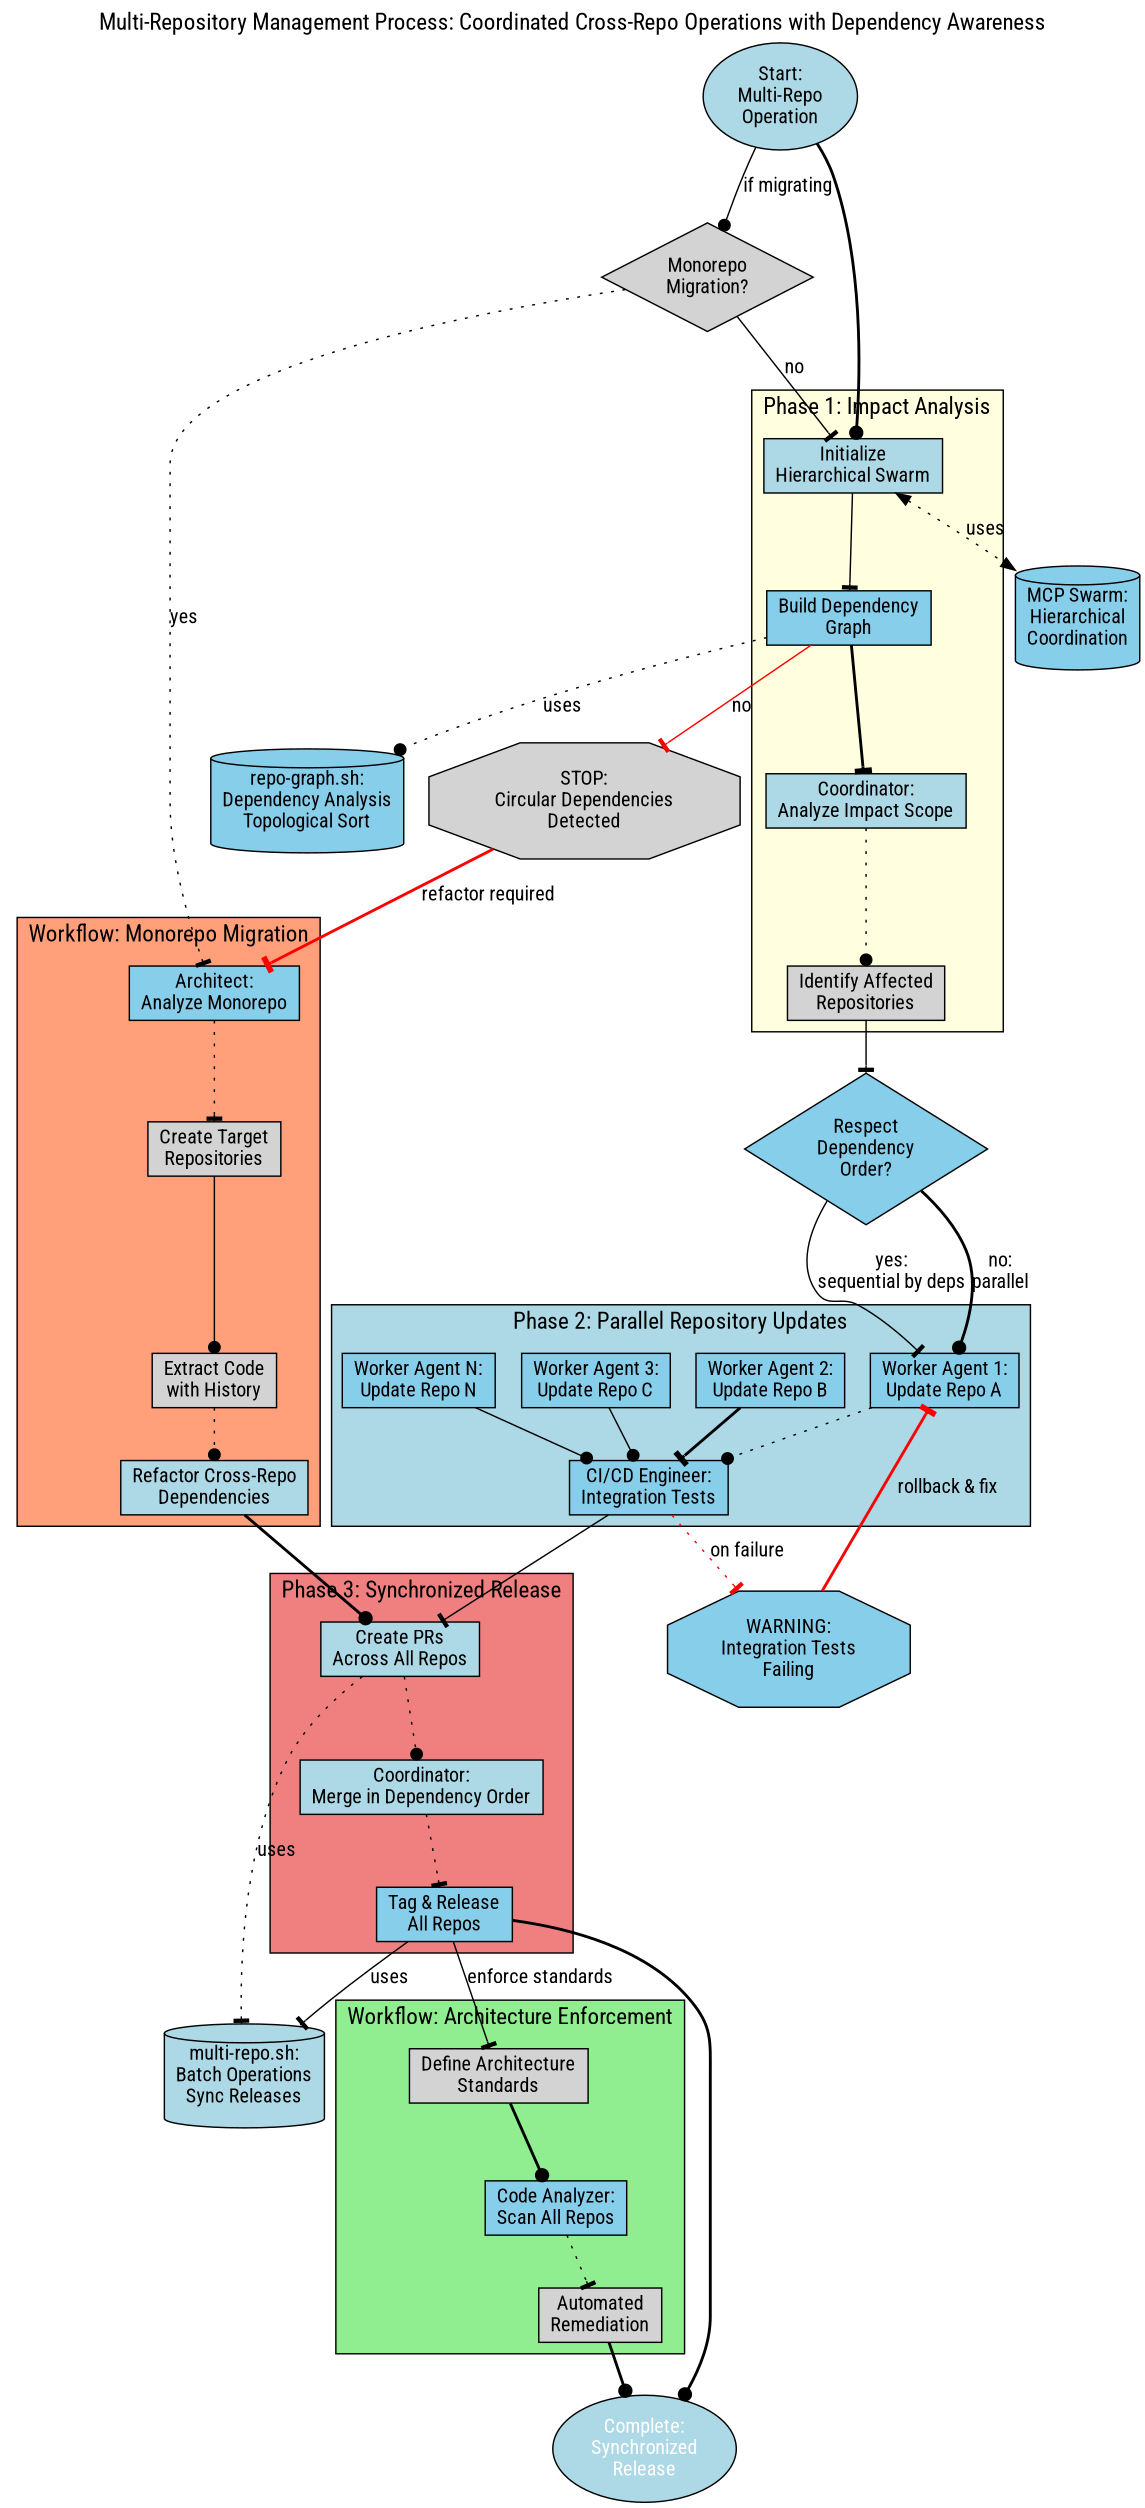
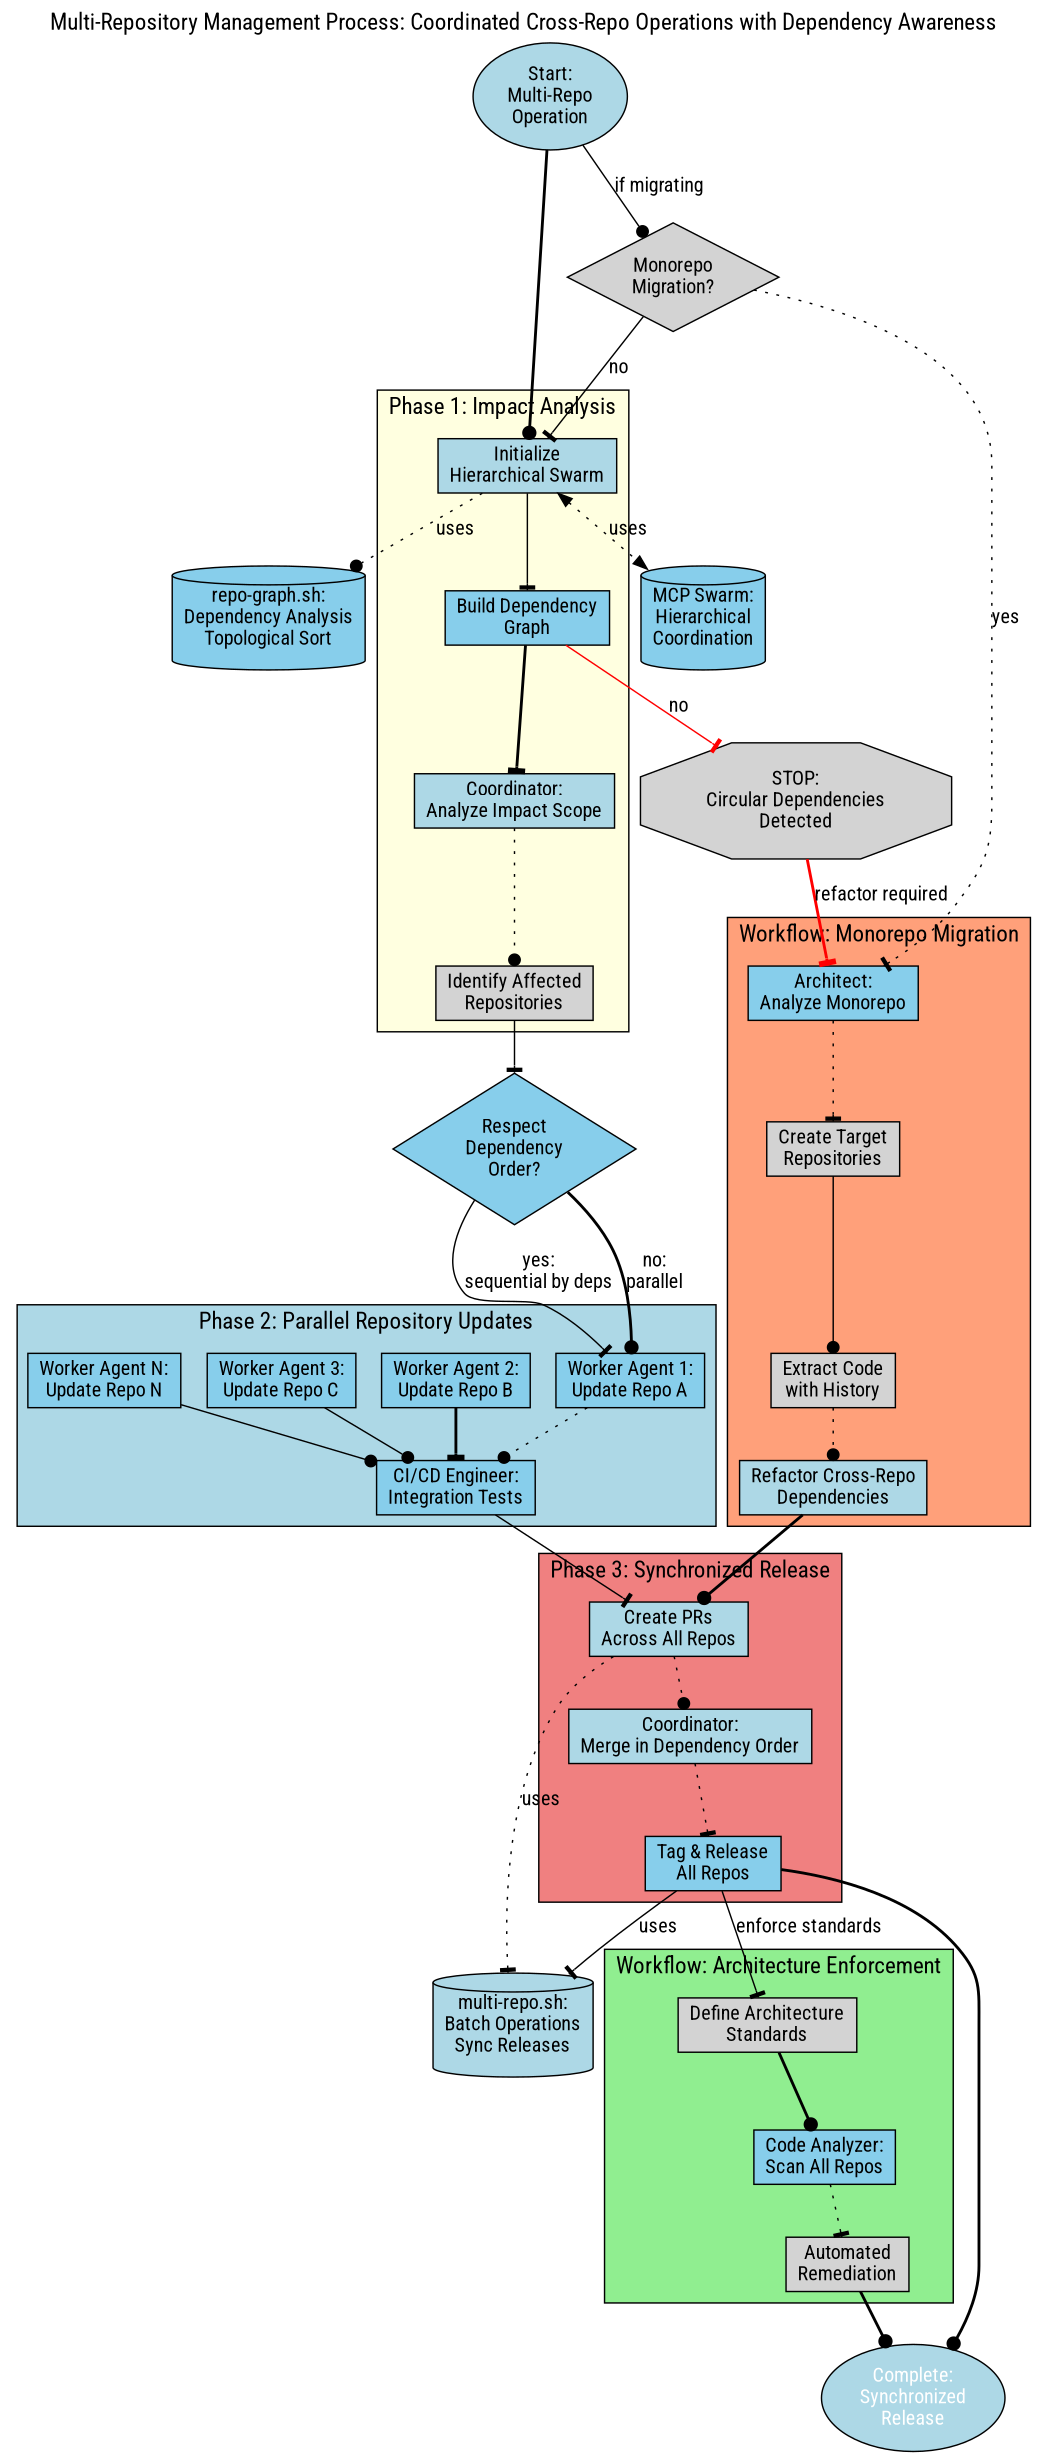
(584, 686) -> (422, 528)
(789, 1649) -> none
